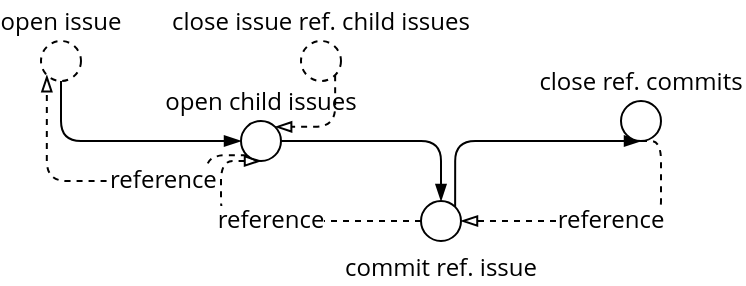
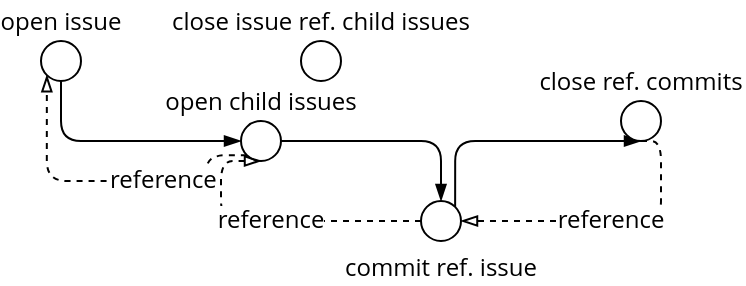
(61, 61) -> (61, 61)
(321, 61) -> (321, 61)
(333, 117) -> none
